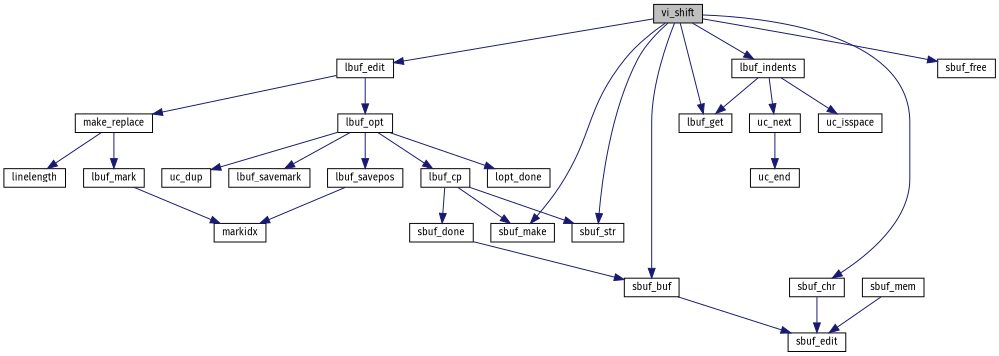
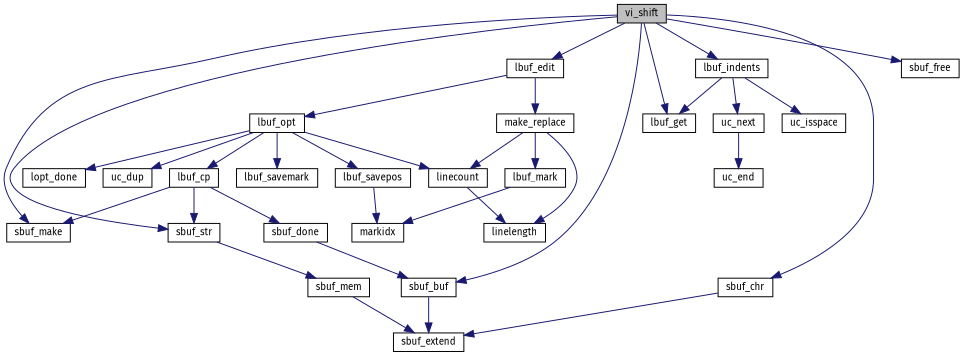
none -> (458, 178)
none -> (262, 258)
(817, 342) -> (429, 342)
